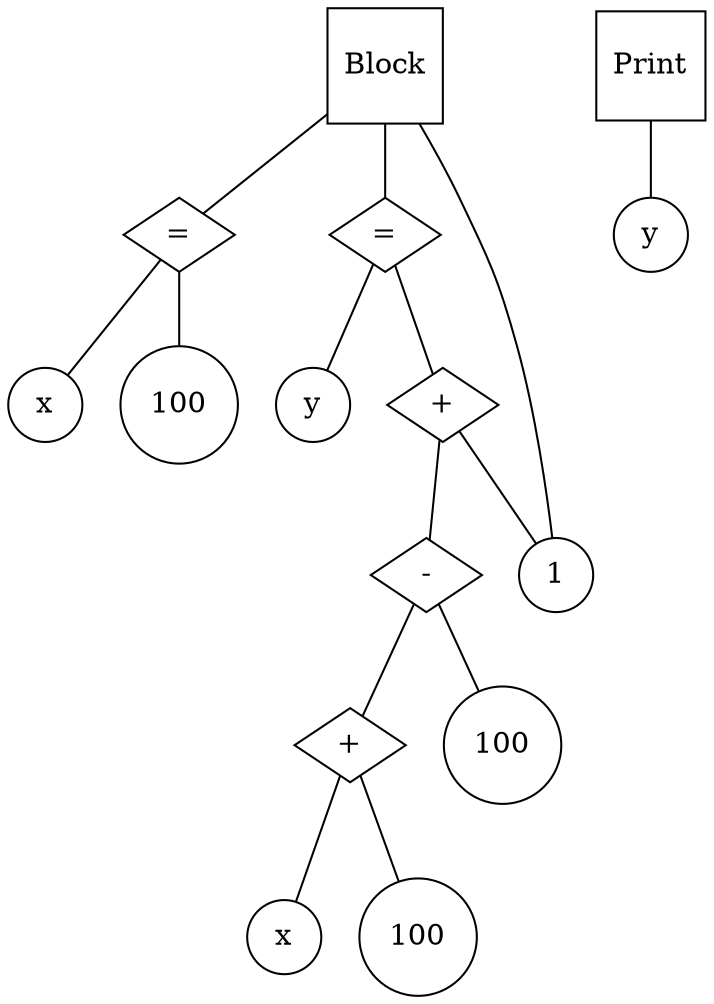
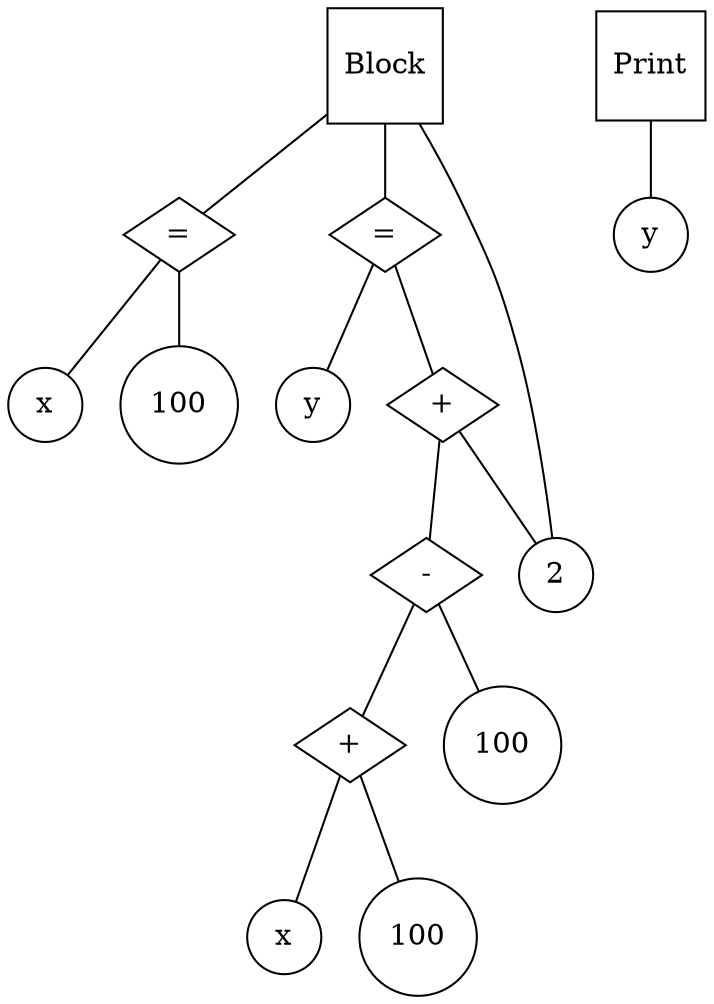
(556, 575) -> (556, 575)
